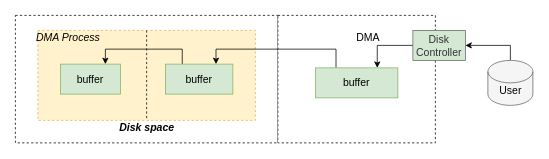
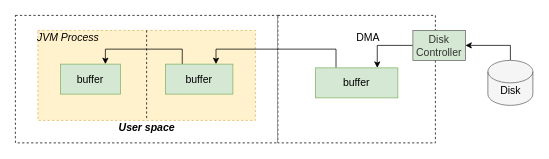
(68, 38) -> (68, 38)
(511, 90) -> (511, 90)
(147, 128) -> (147, 128)
